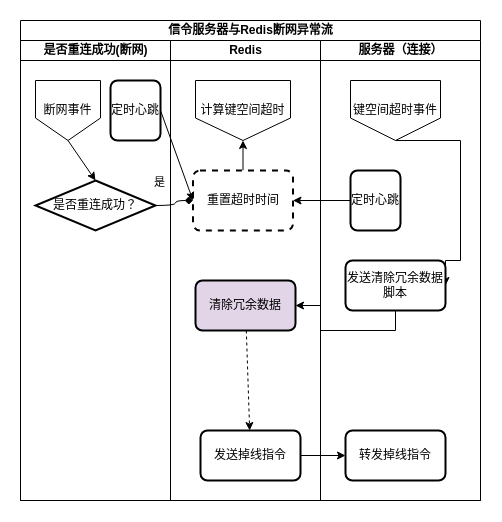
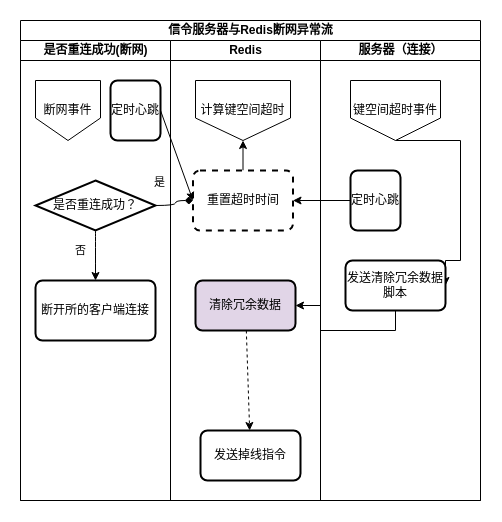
(80, 158) -> none
none -> (96, 253)
none -> (96, 311)
(318, 456) -> none
(396, 456) -> none
